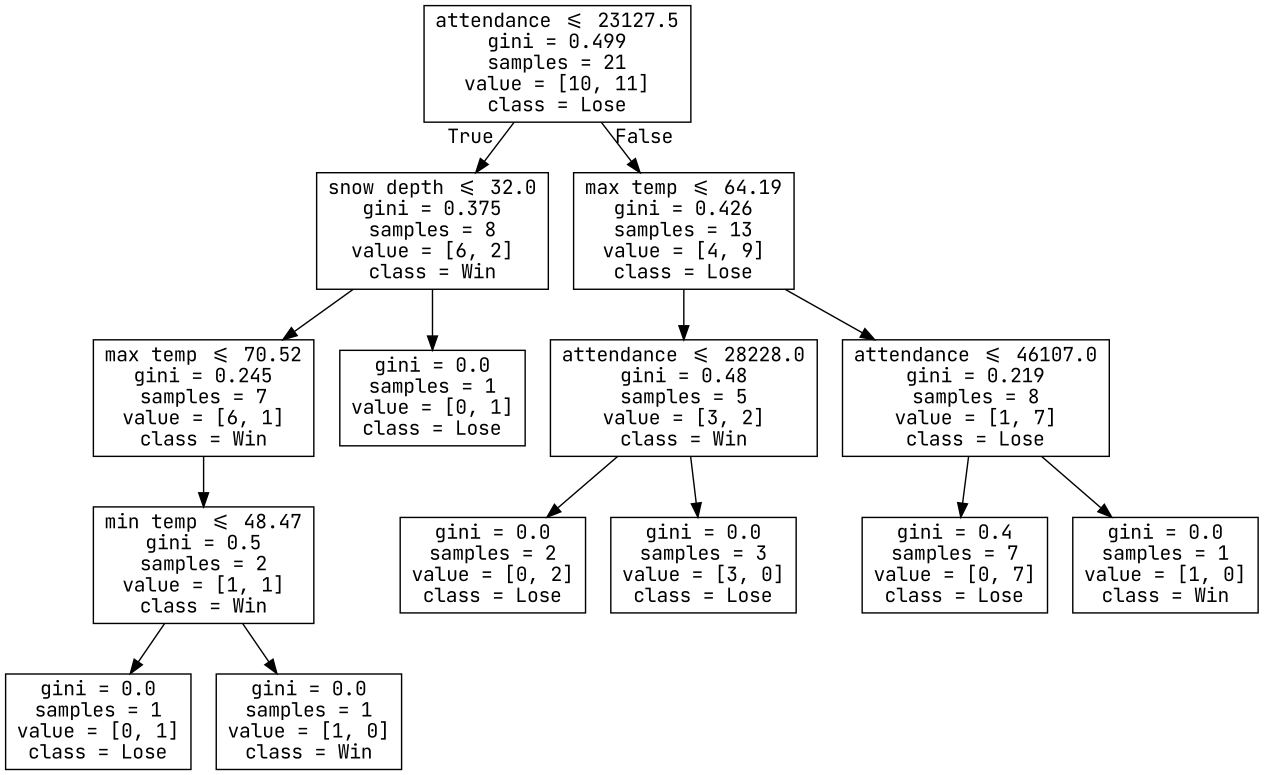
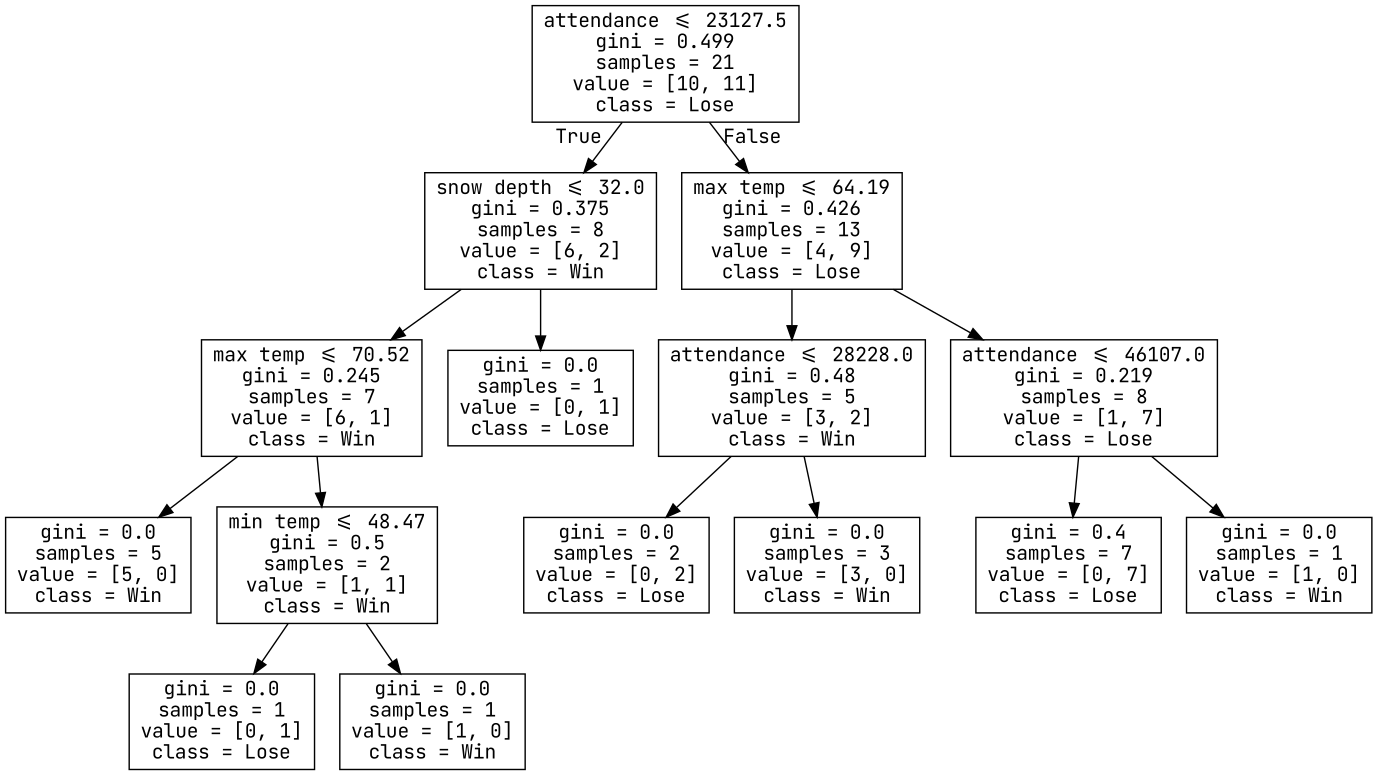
none -> (98, 565)
(703, 565) -> (827, 565)
